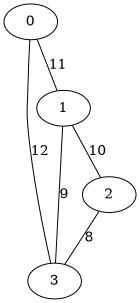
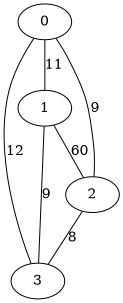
none -> (87, 104)
(98, 151) -> (80, 151)
